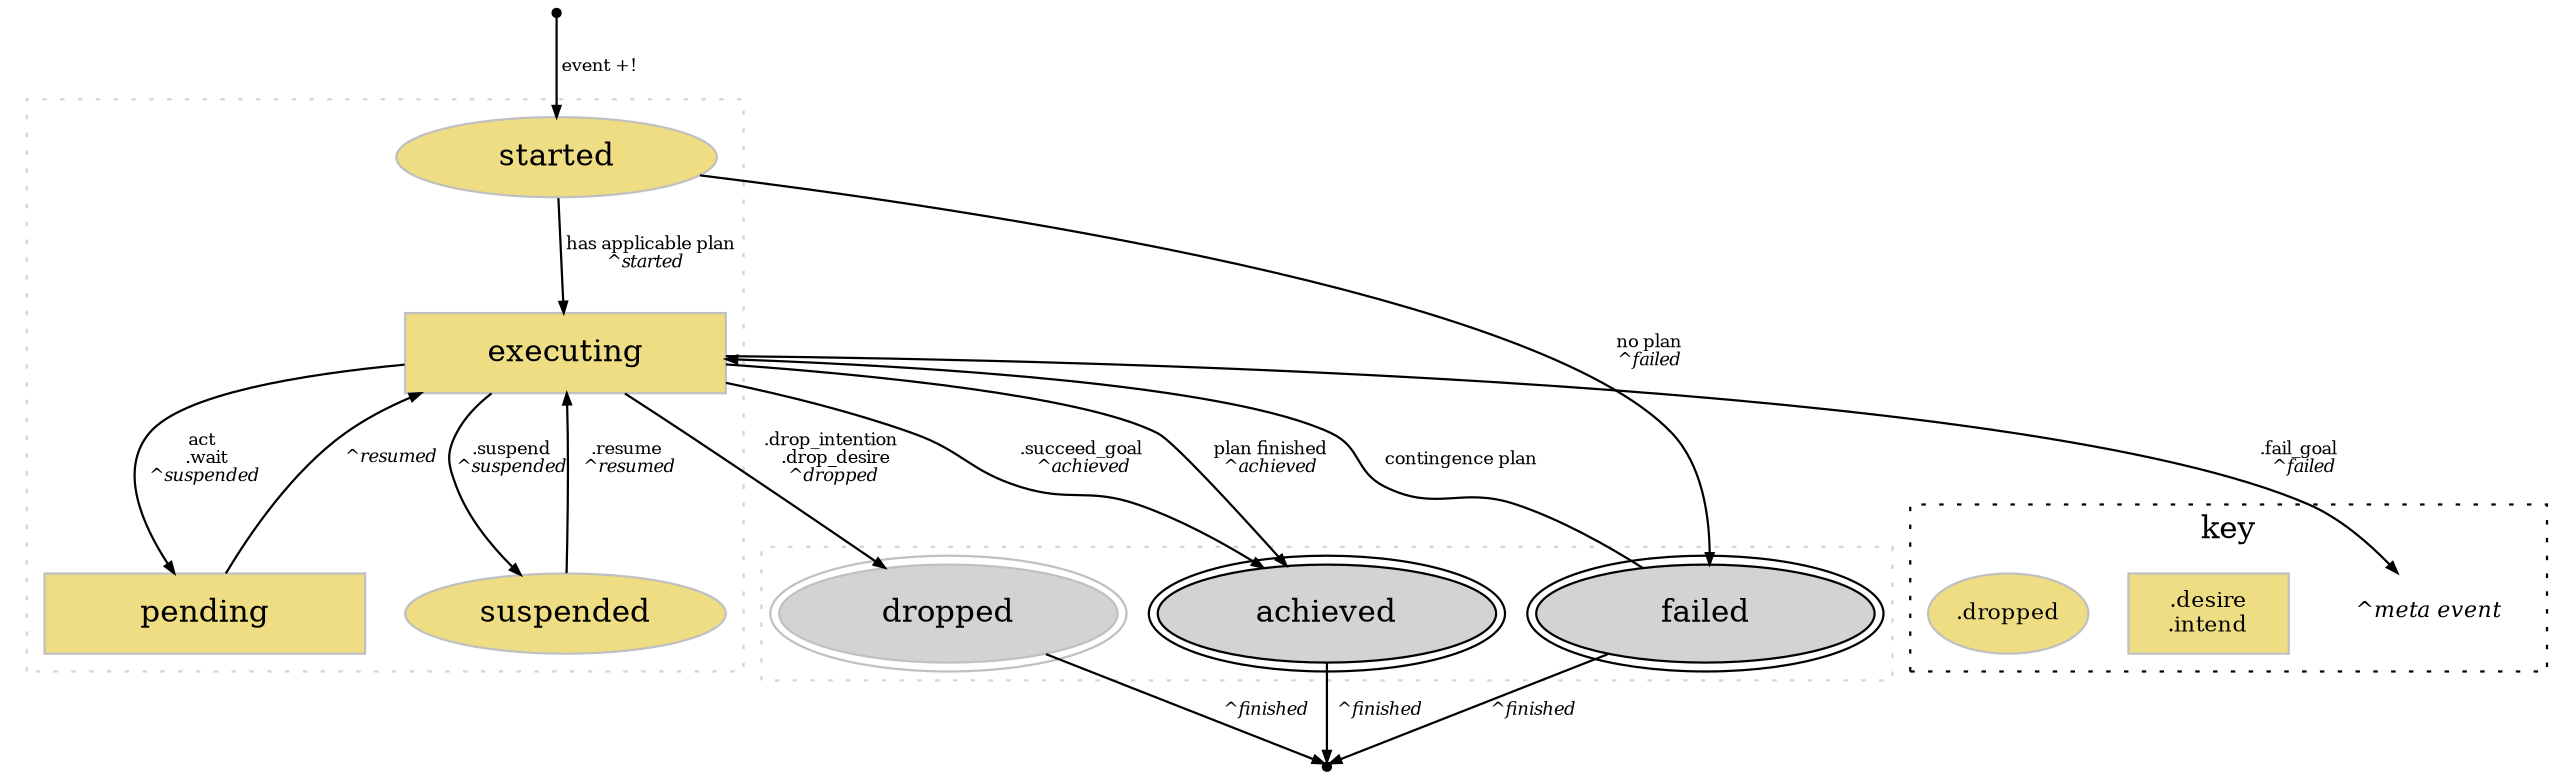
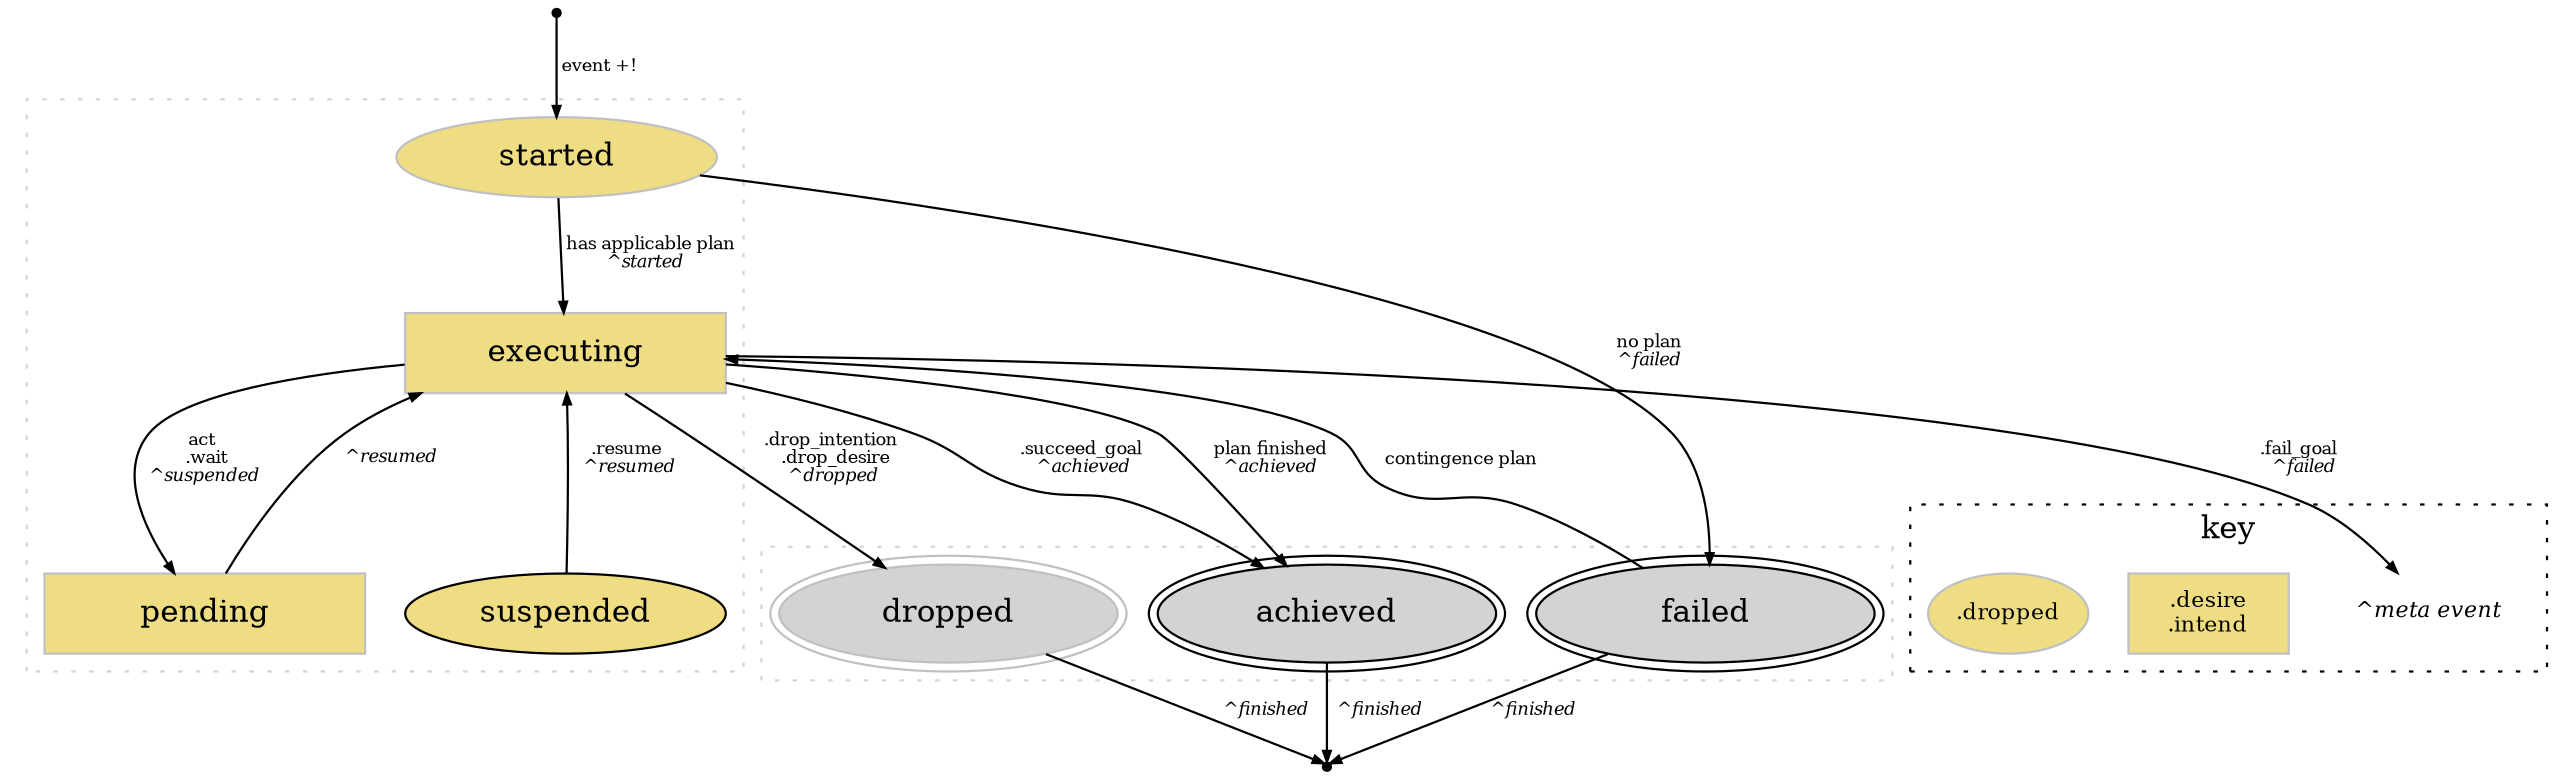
(454, 481) -> none
(566, 614) -> (566, 614)
